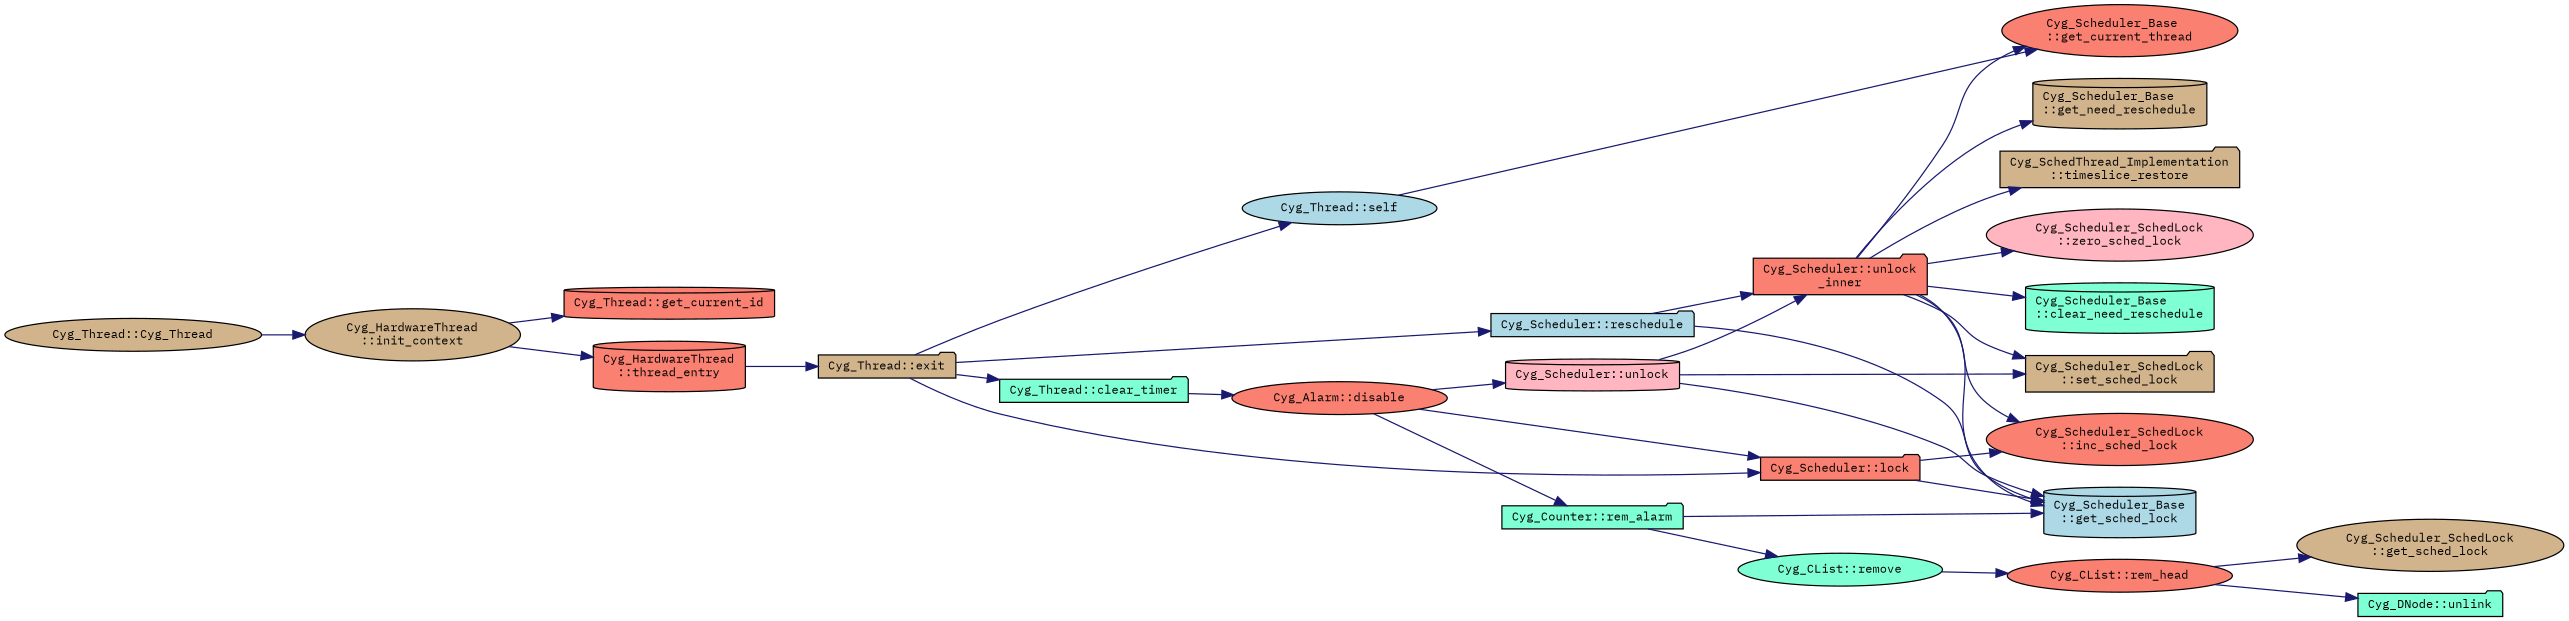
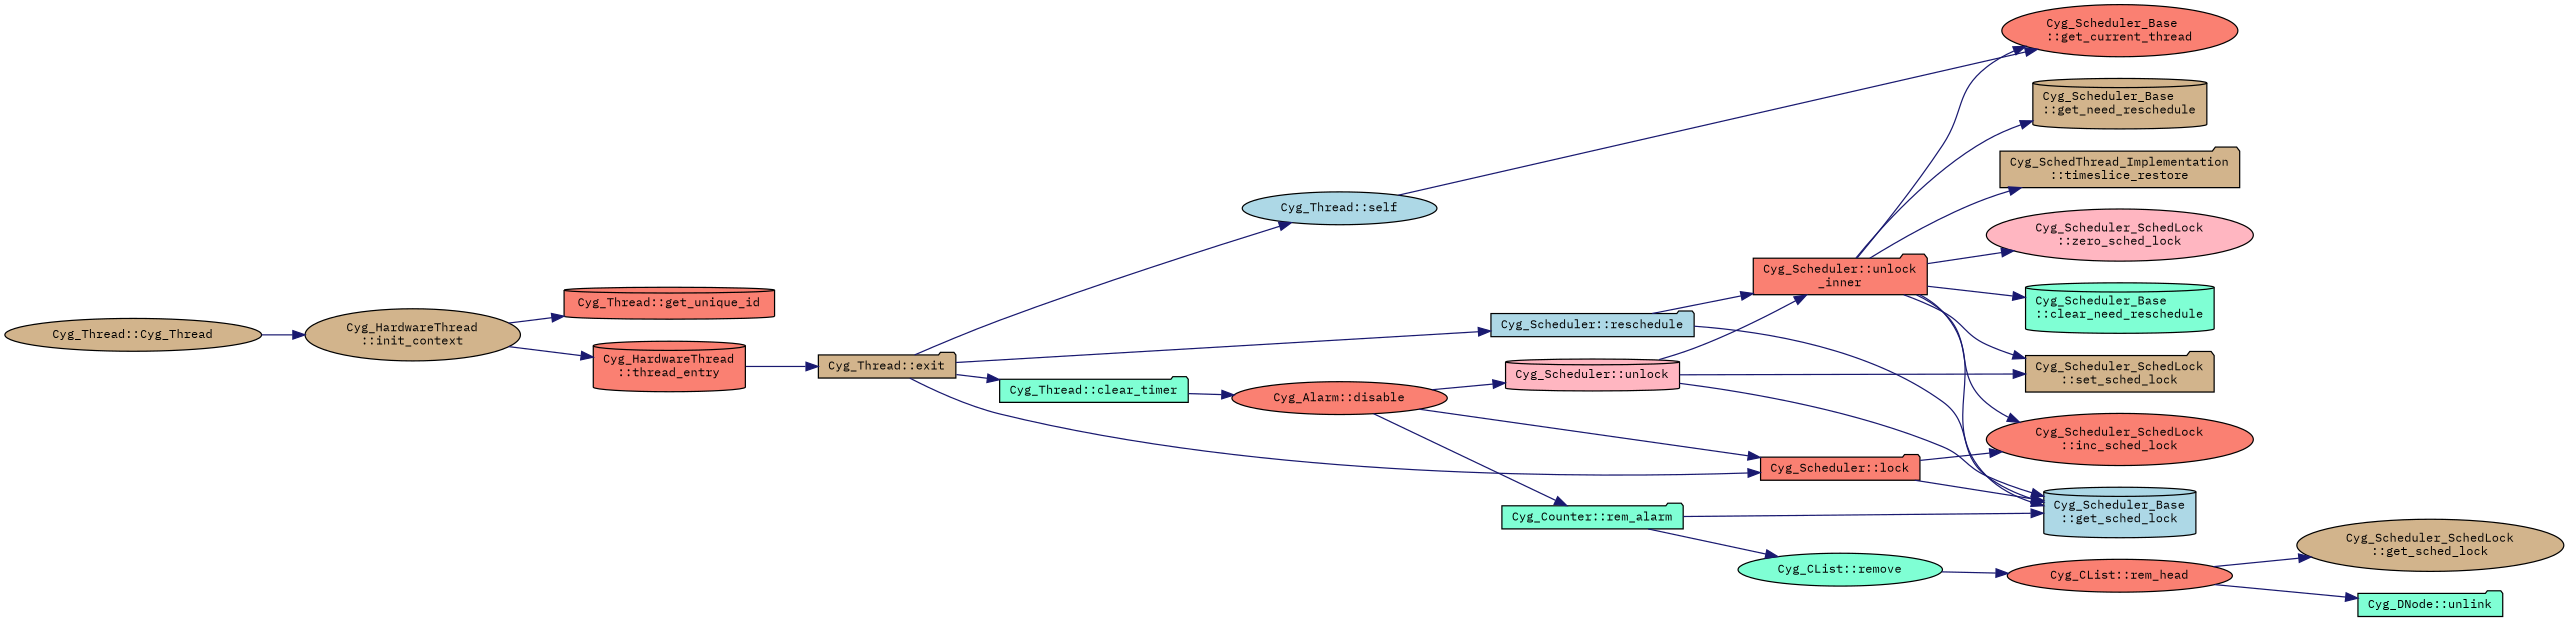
(669, 303) -> (669, 303)
